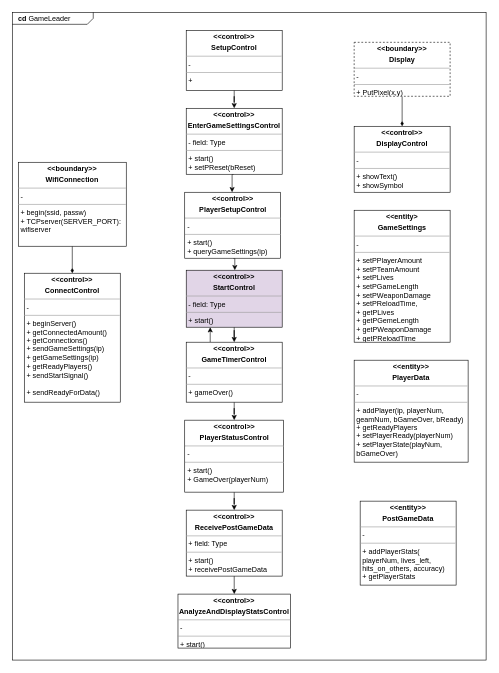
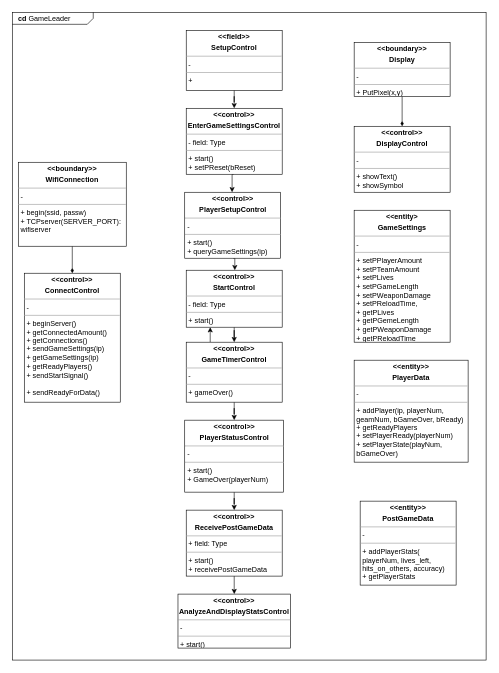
(210, 48) -> (210, 48)
(402, 69) -> (402, 69)
(234, 299) -> (234, 299)
